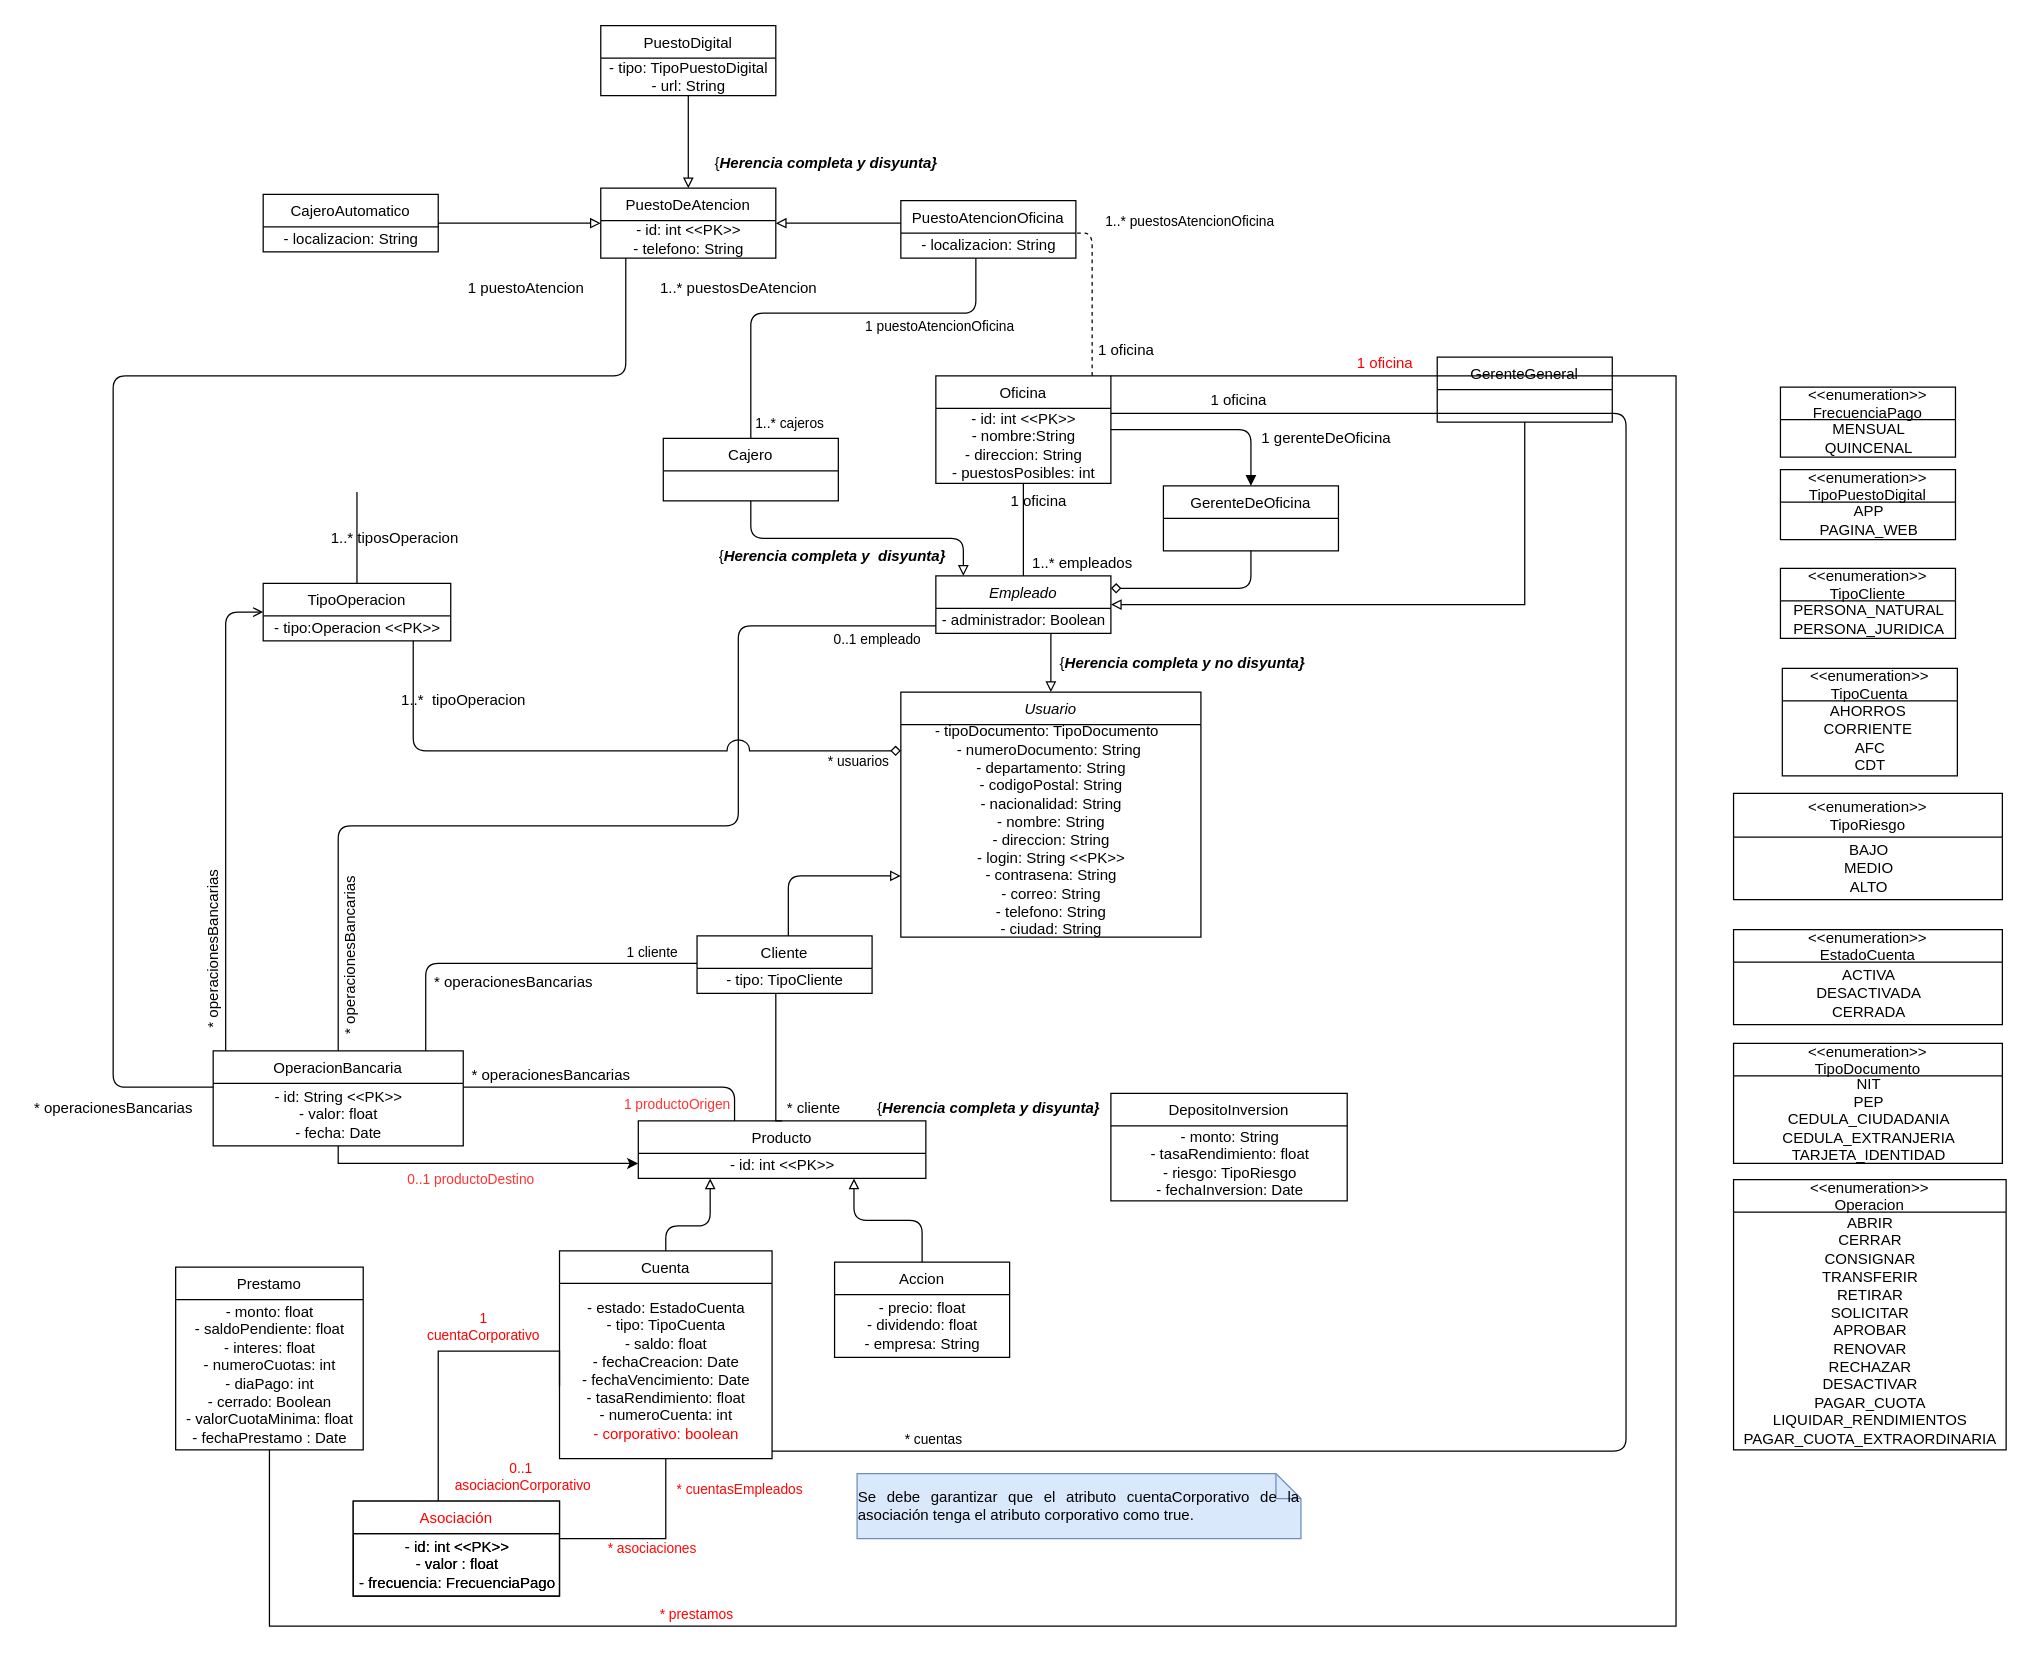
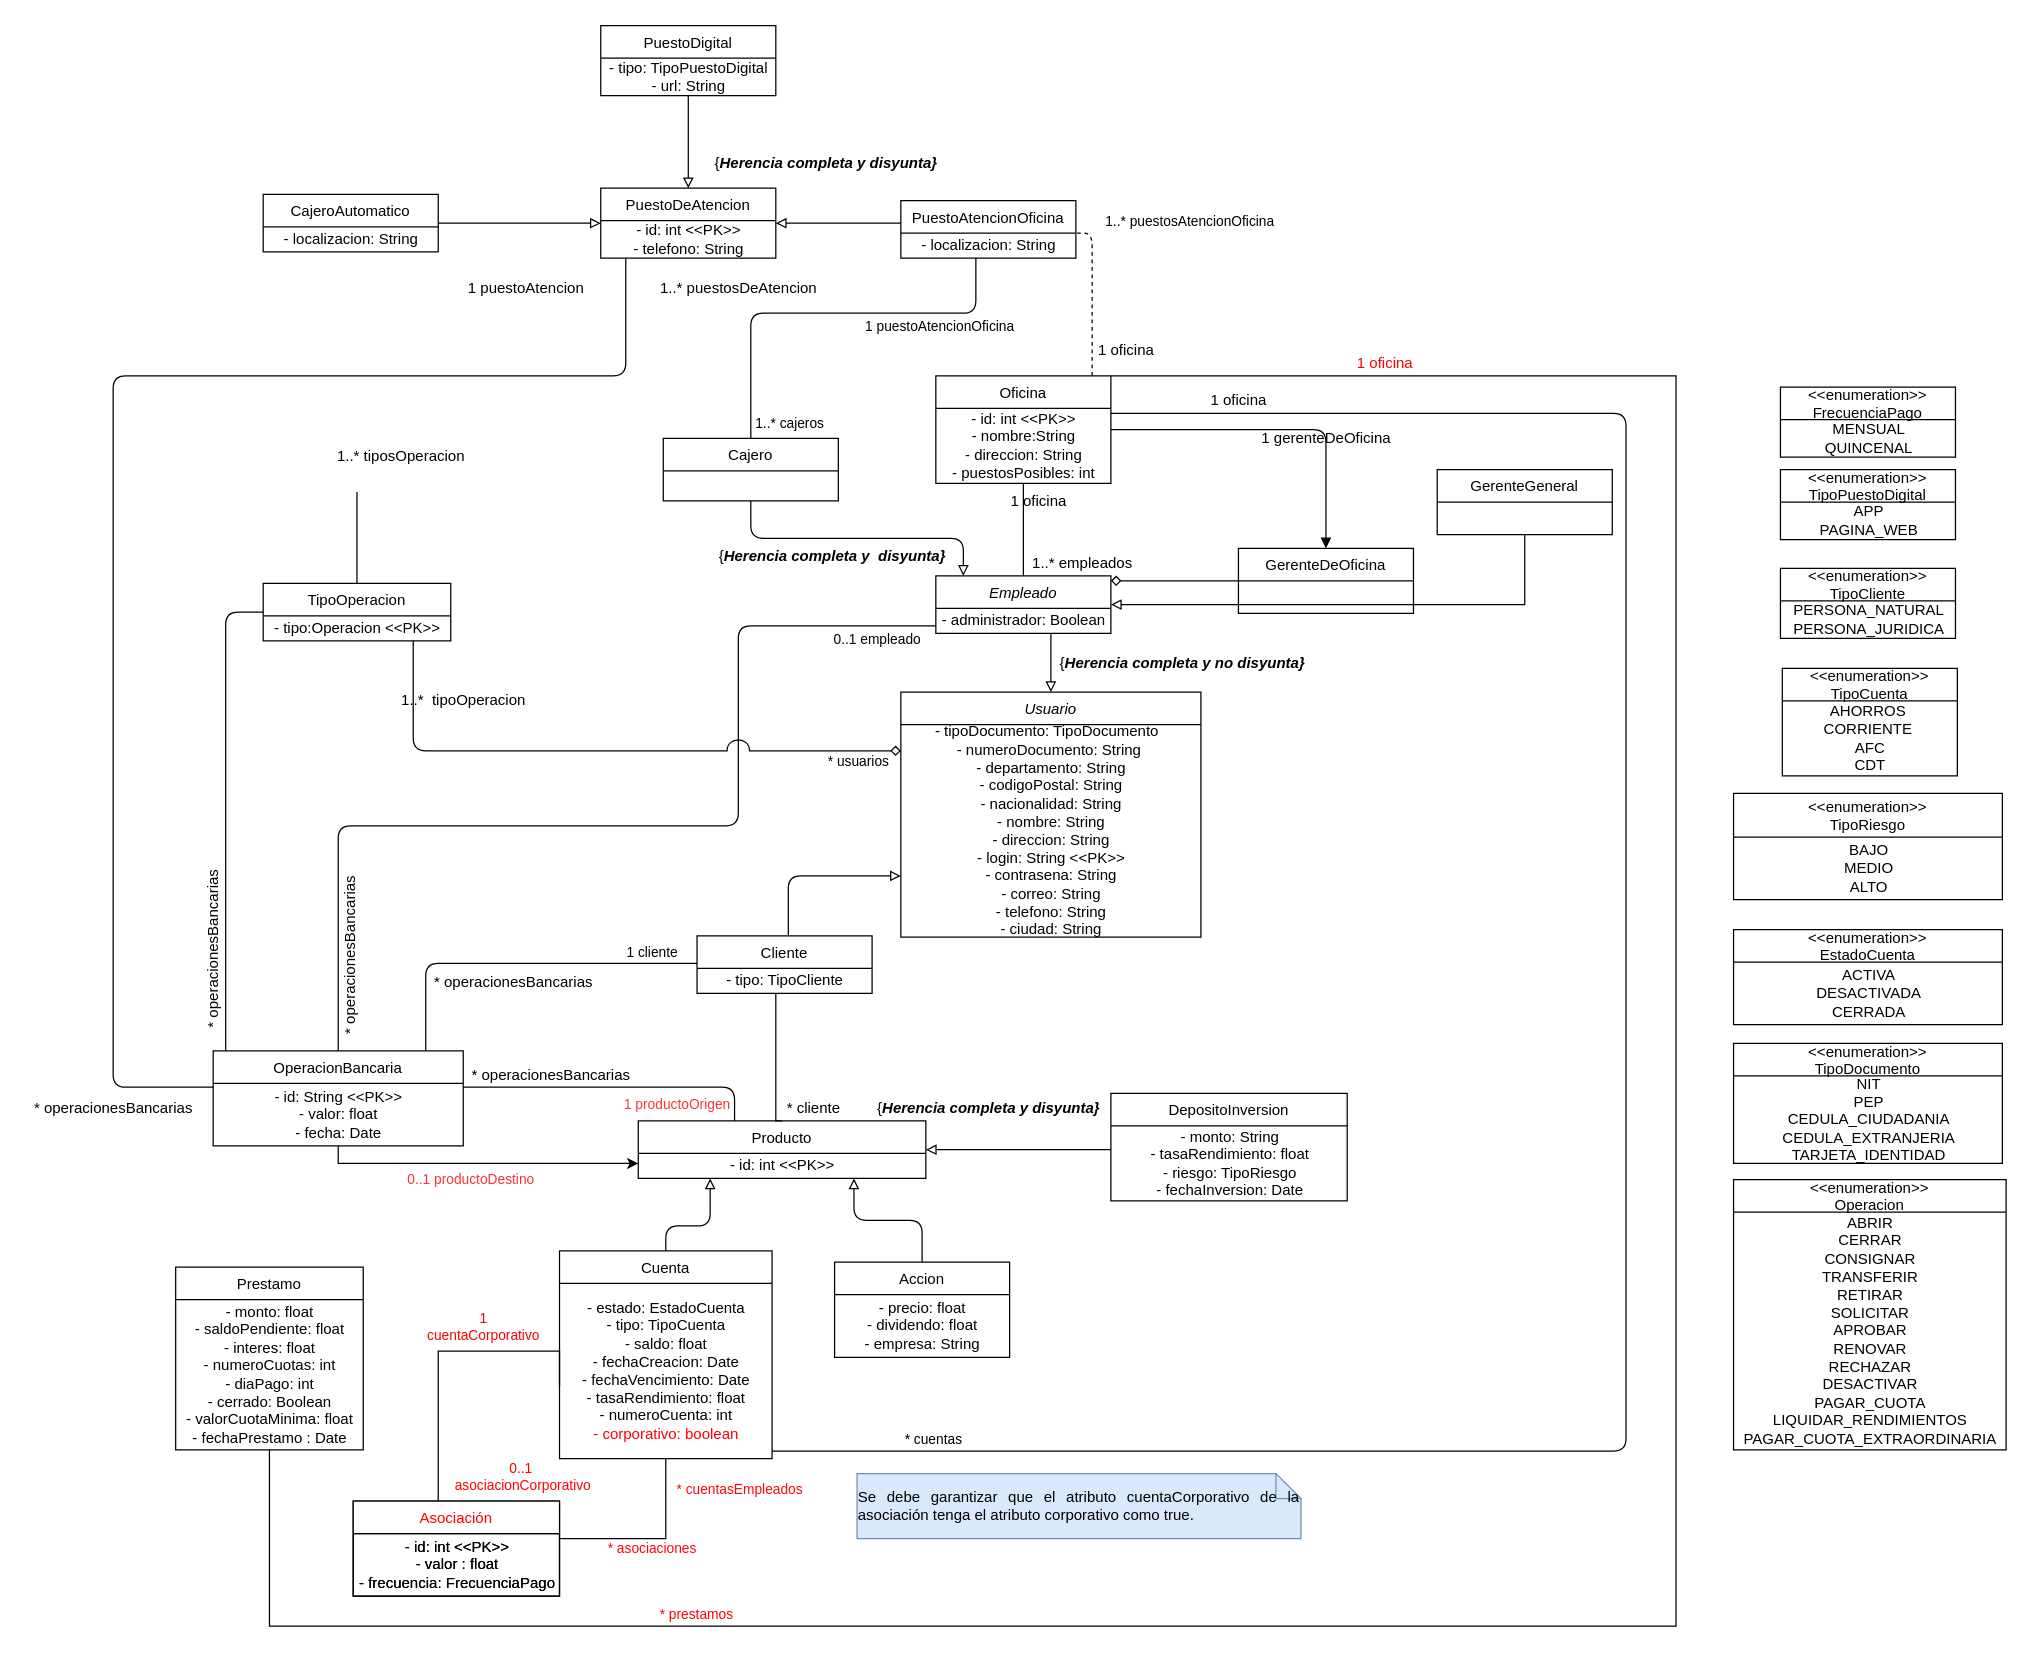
(1524, 389) -> (1524, 502)
(1251, 518) -> (1326, 581)
(394, 538) -> (401, 457)
(256, 612) -> (256, 612)
none -> (1022, 1149)
